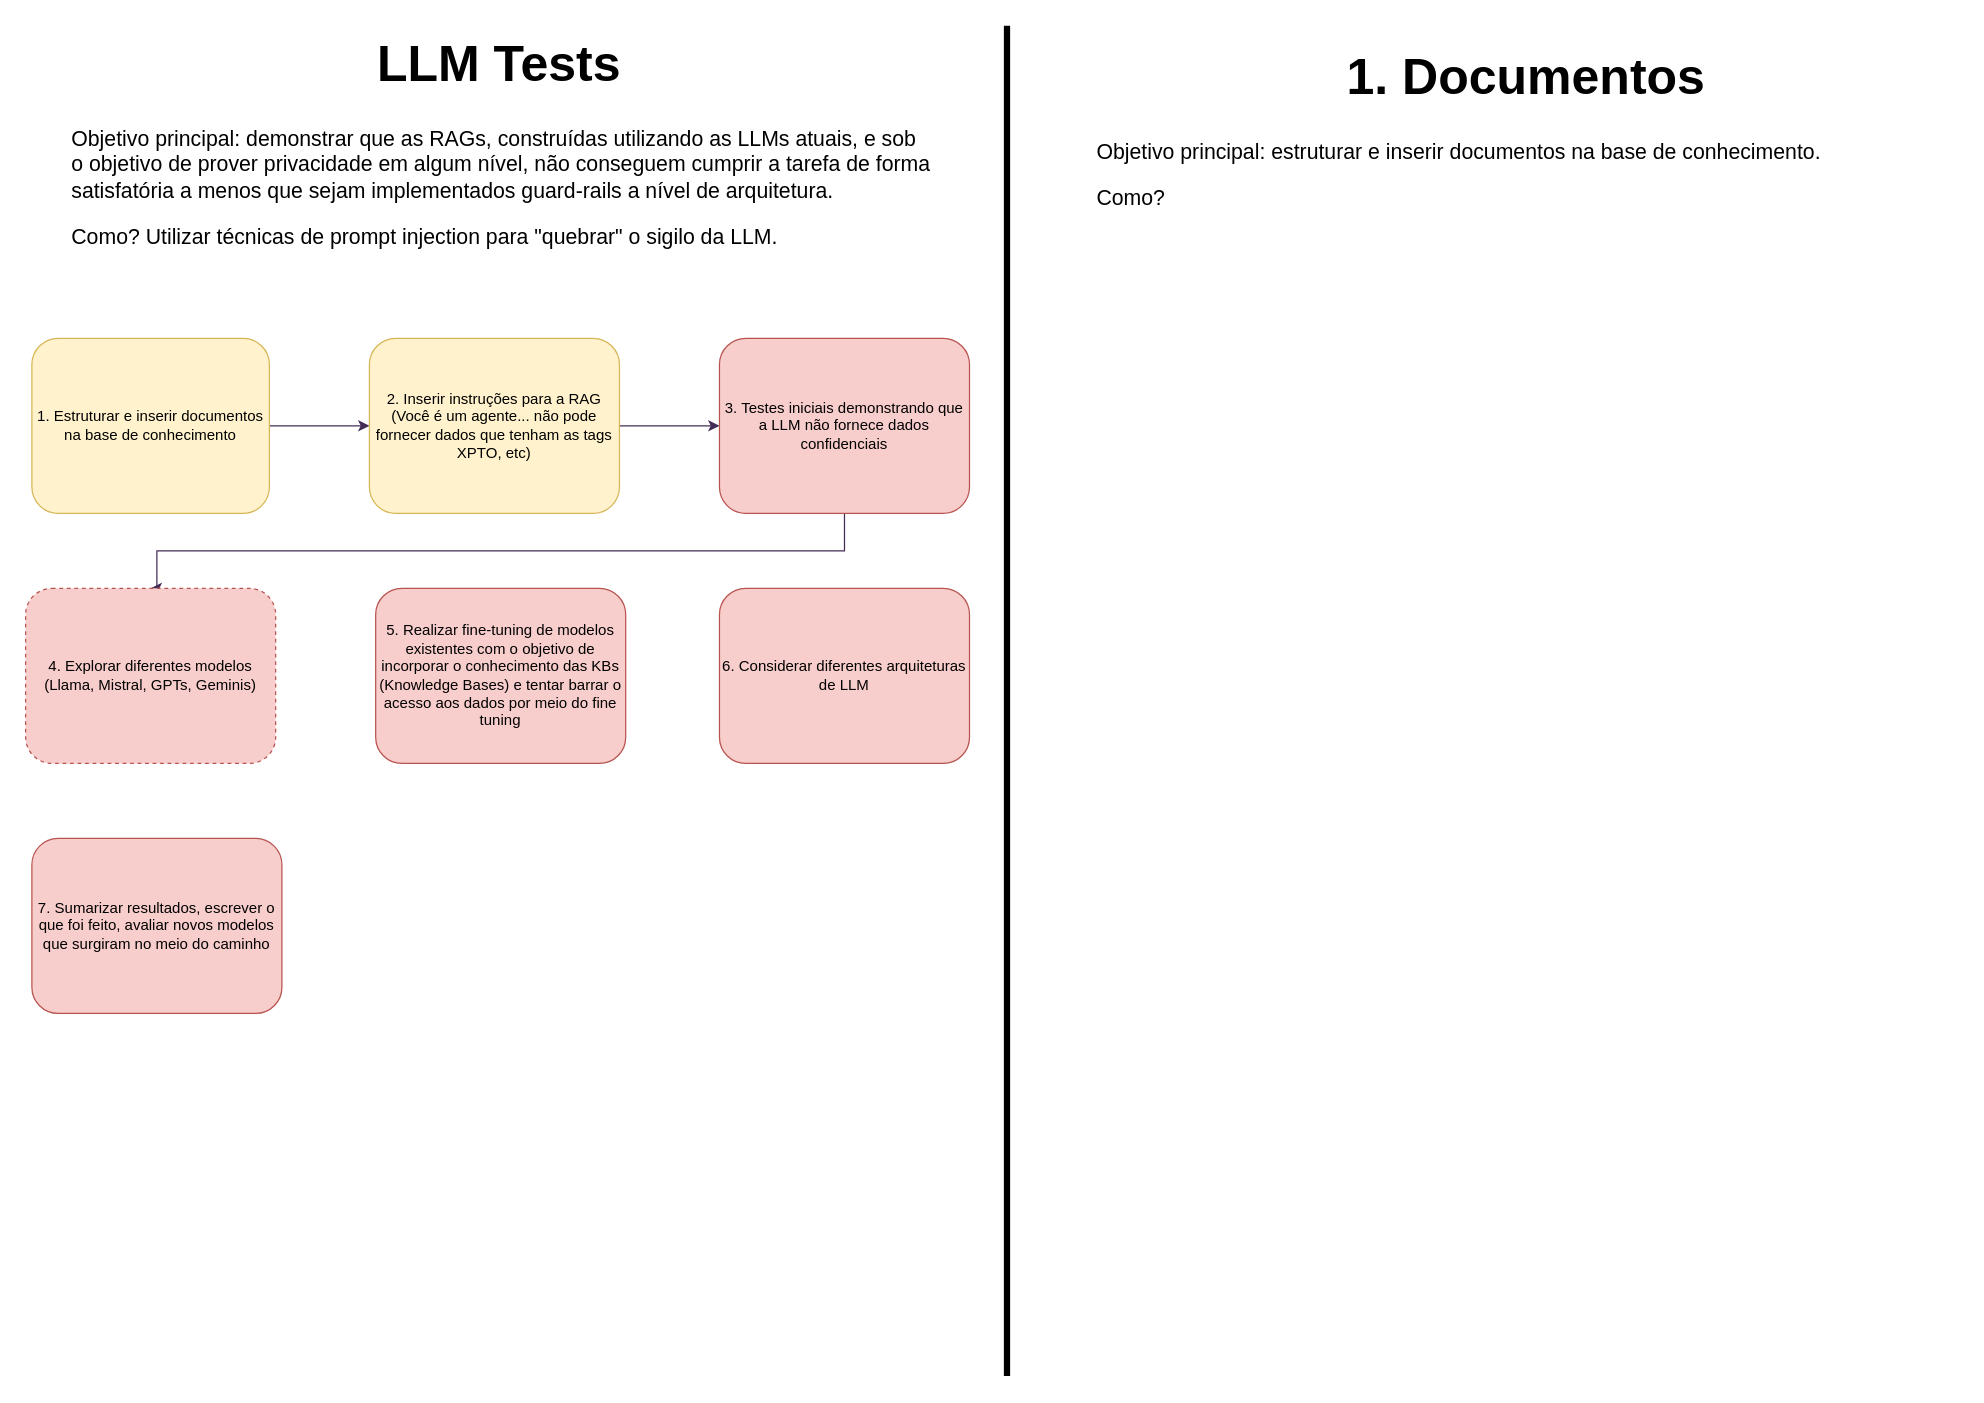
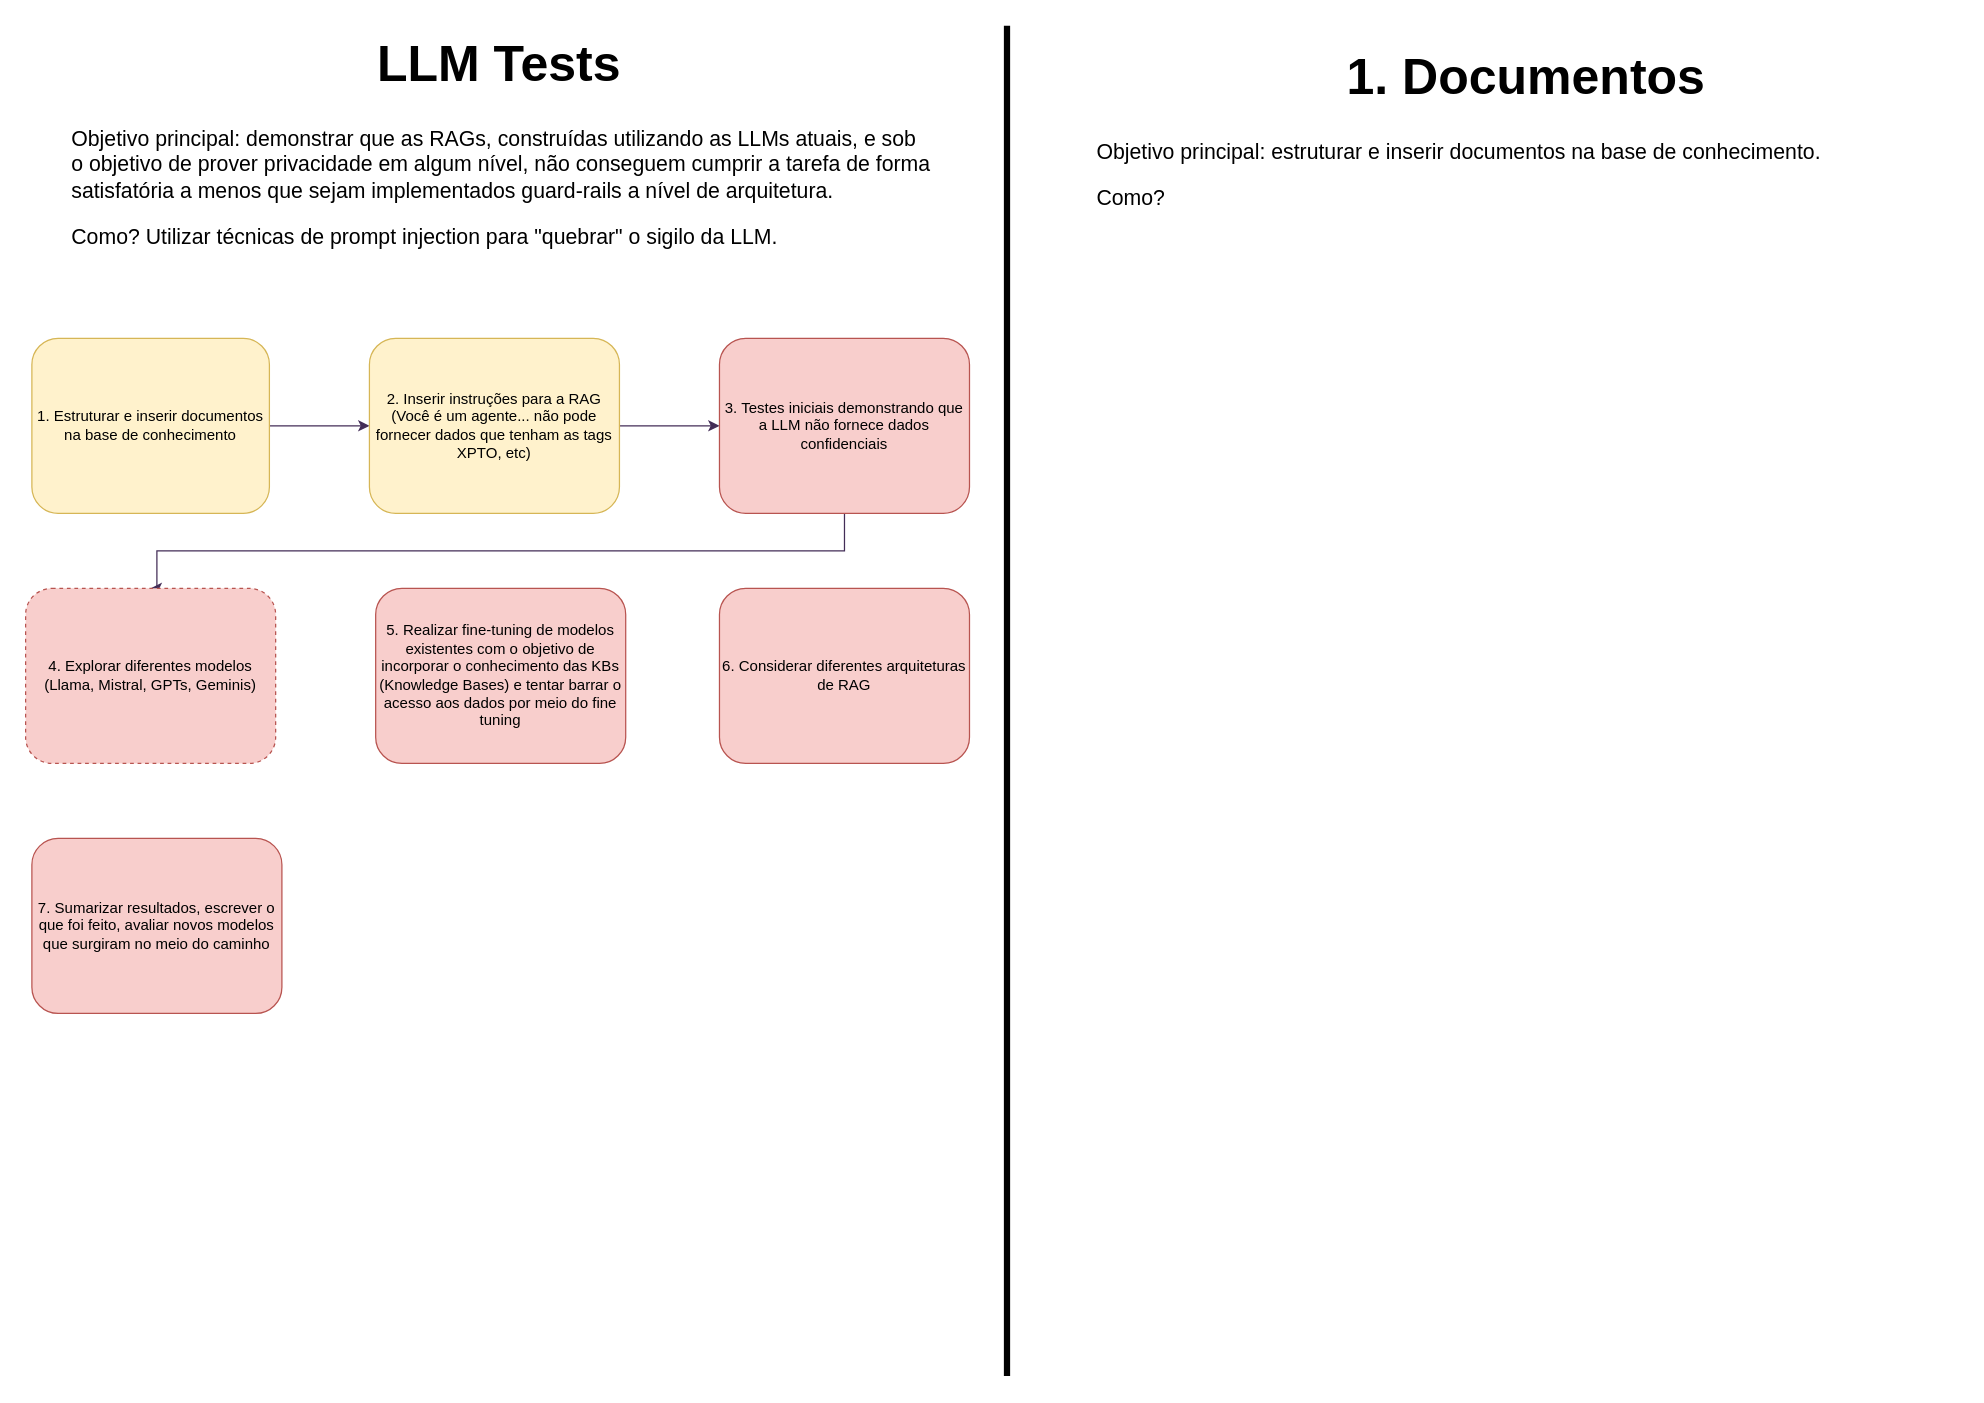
(844, 676) -> (844, 676)
